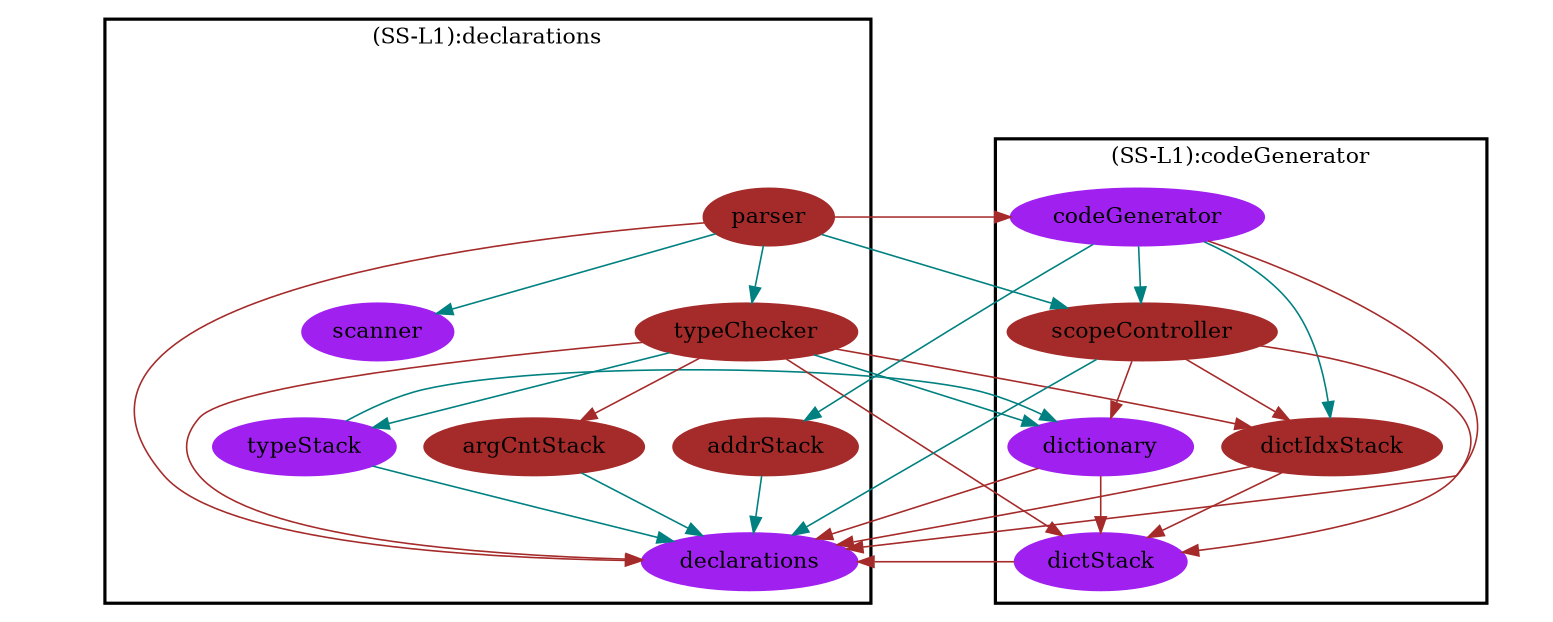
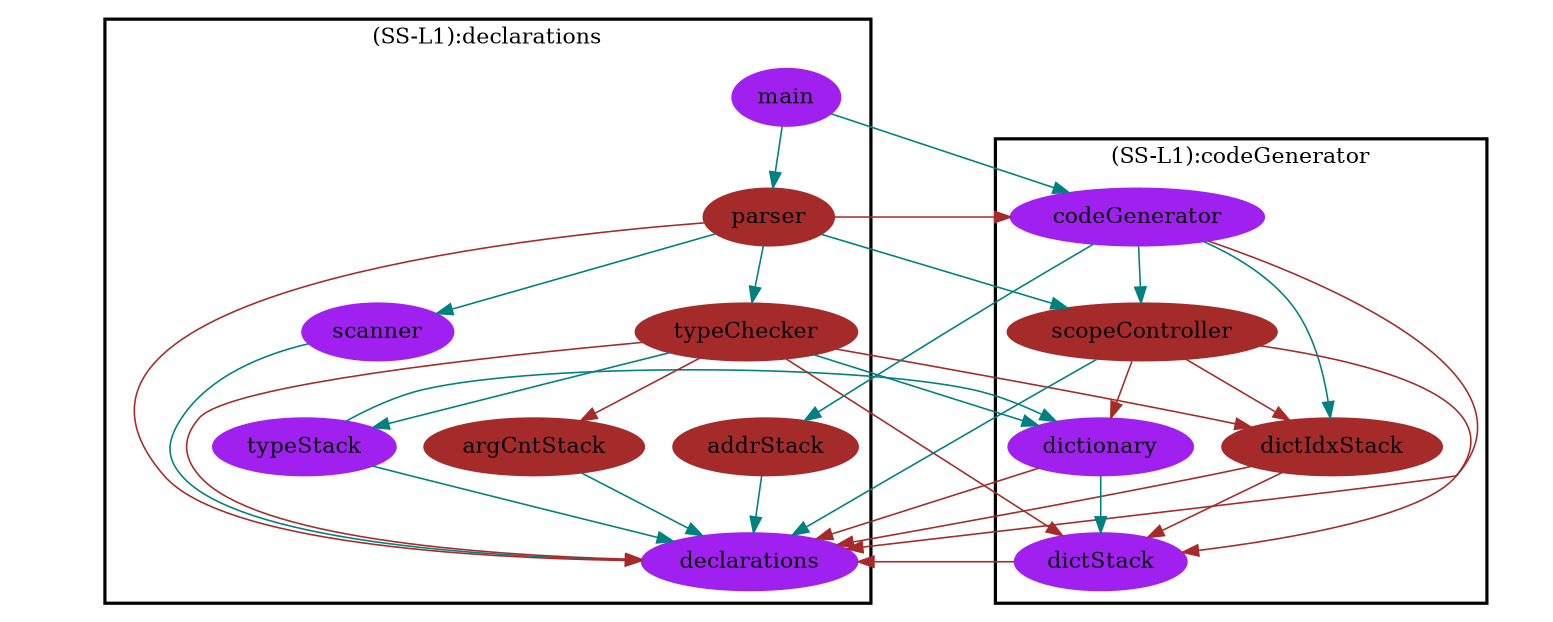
none -> (786, 97)
(1101, 486) -> (1101, 486)
none -> (199, 489)
